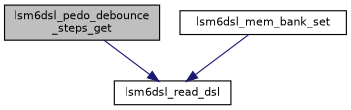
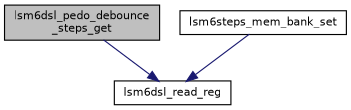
(263, 23) -> (263, 23)
(173, 93) -> (173, 93)
